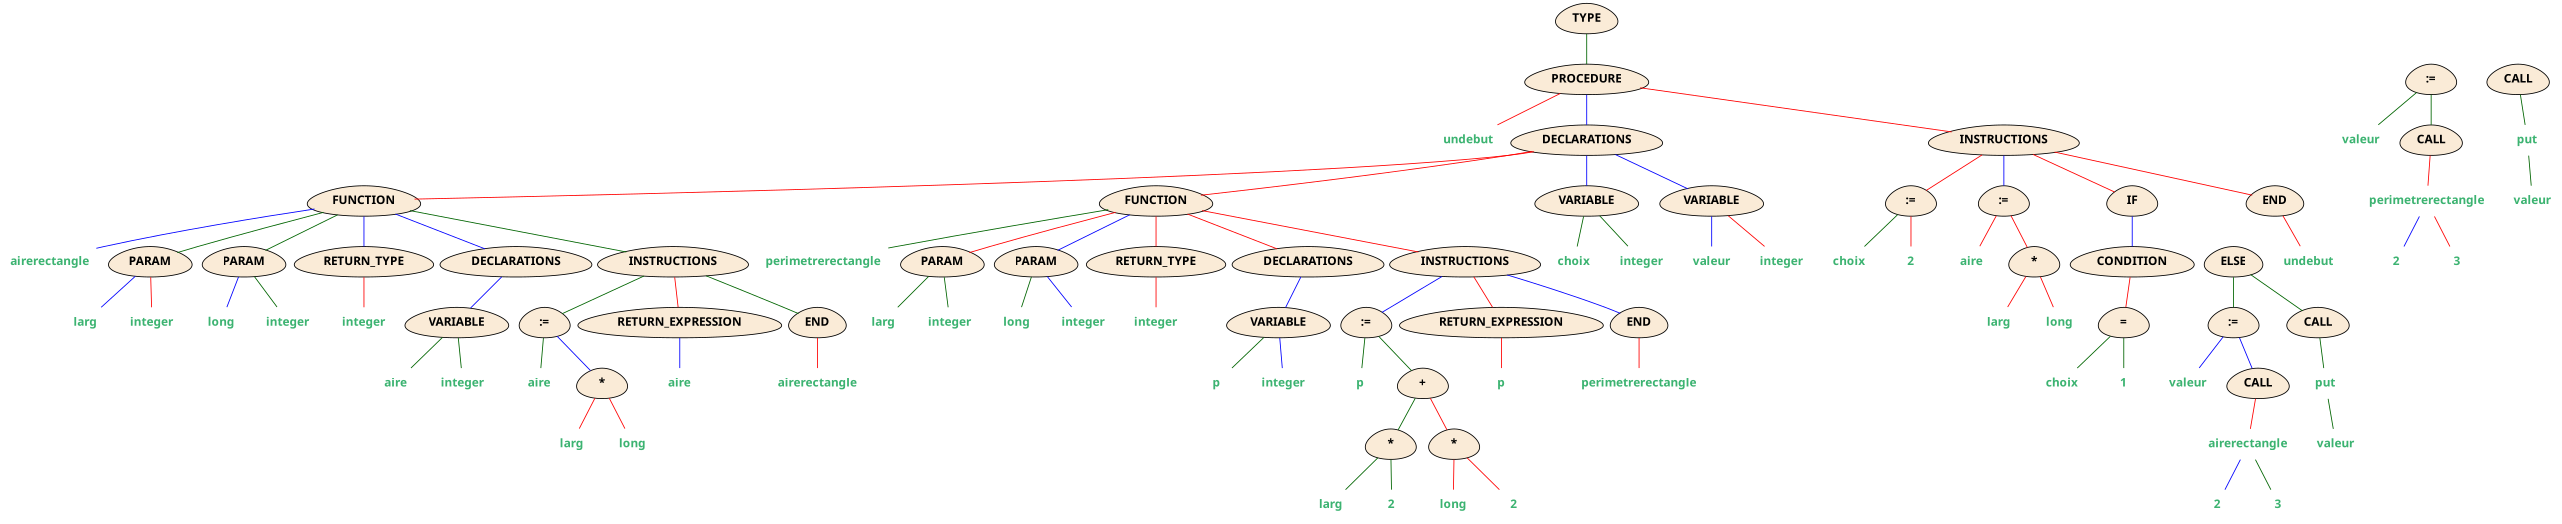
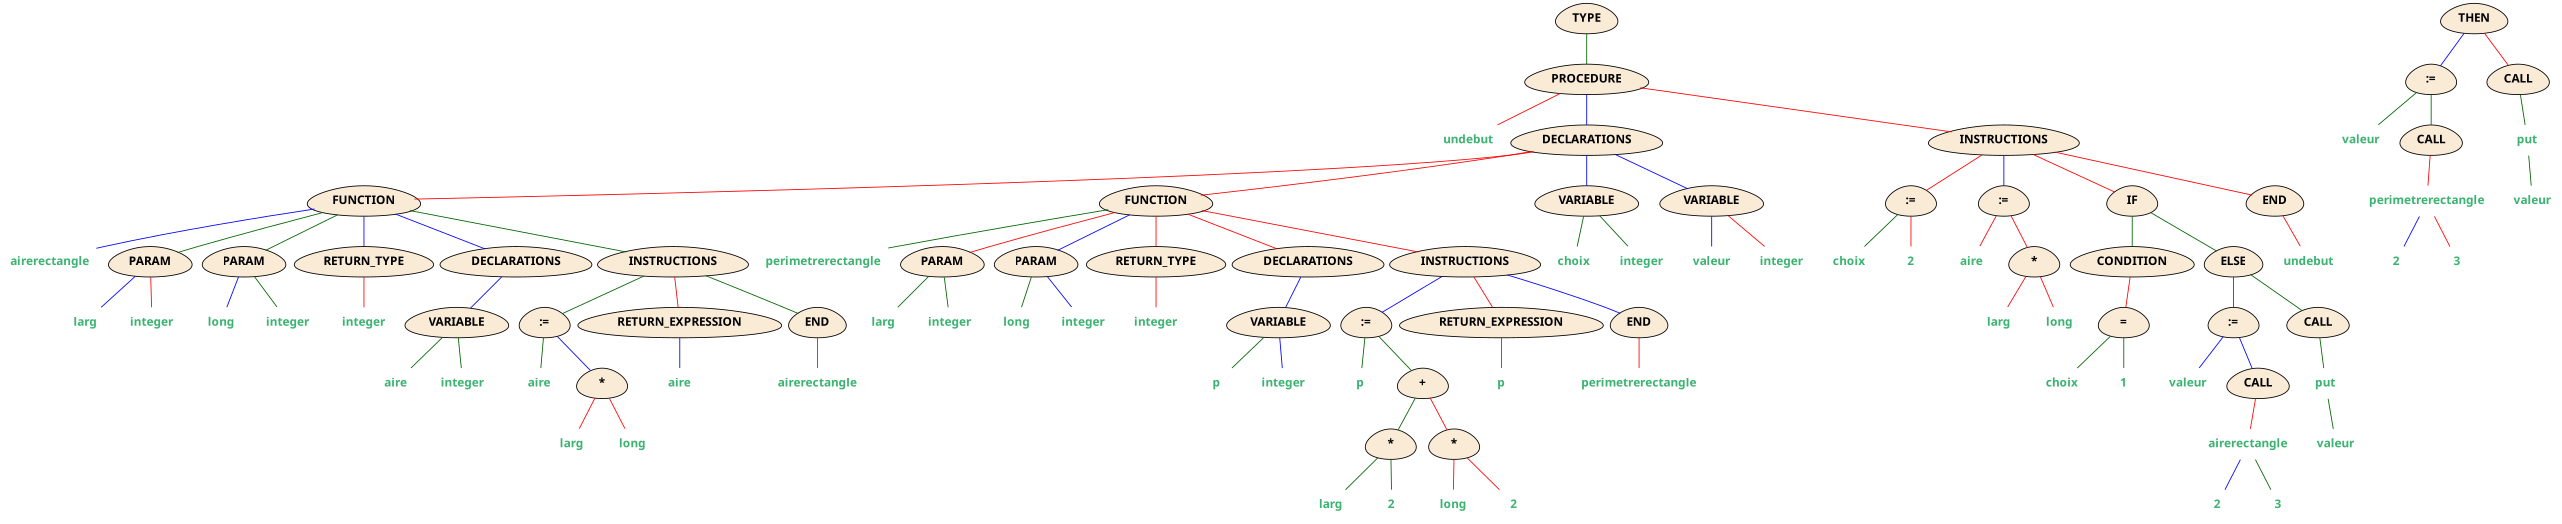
none -> (2474, 19)
(2132, 231) -> (2132, 231)
none -> (2184, 232)
